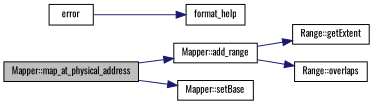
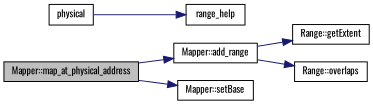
(71, 15) -> (71, 15)
(216, 15) -> (216, 15)
